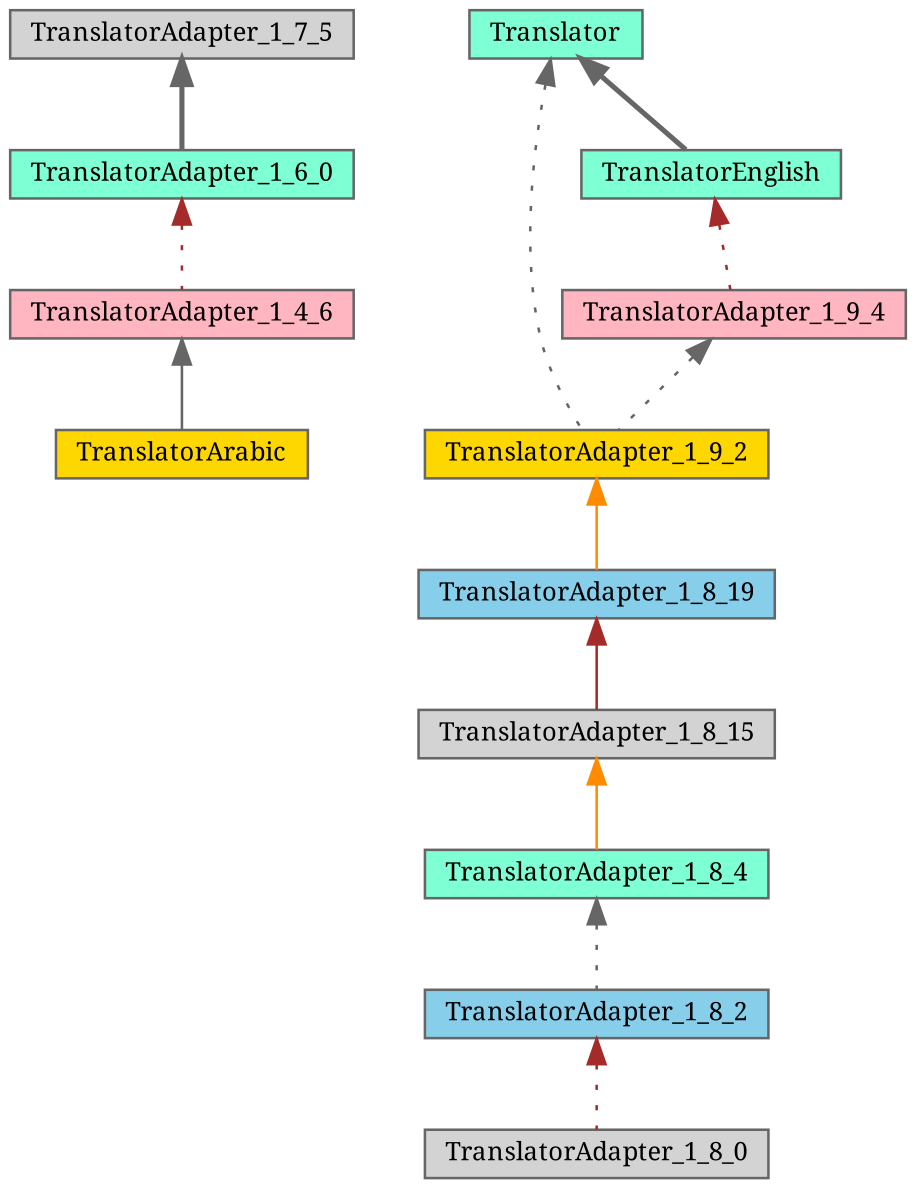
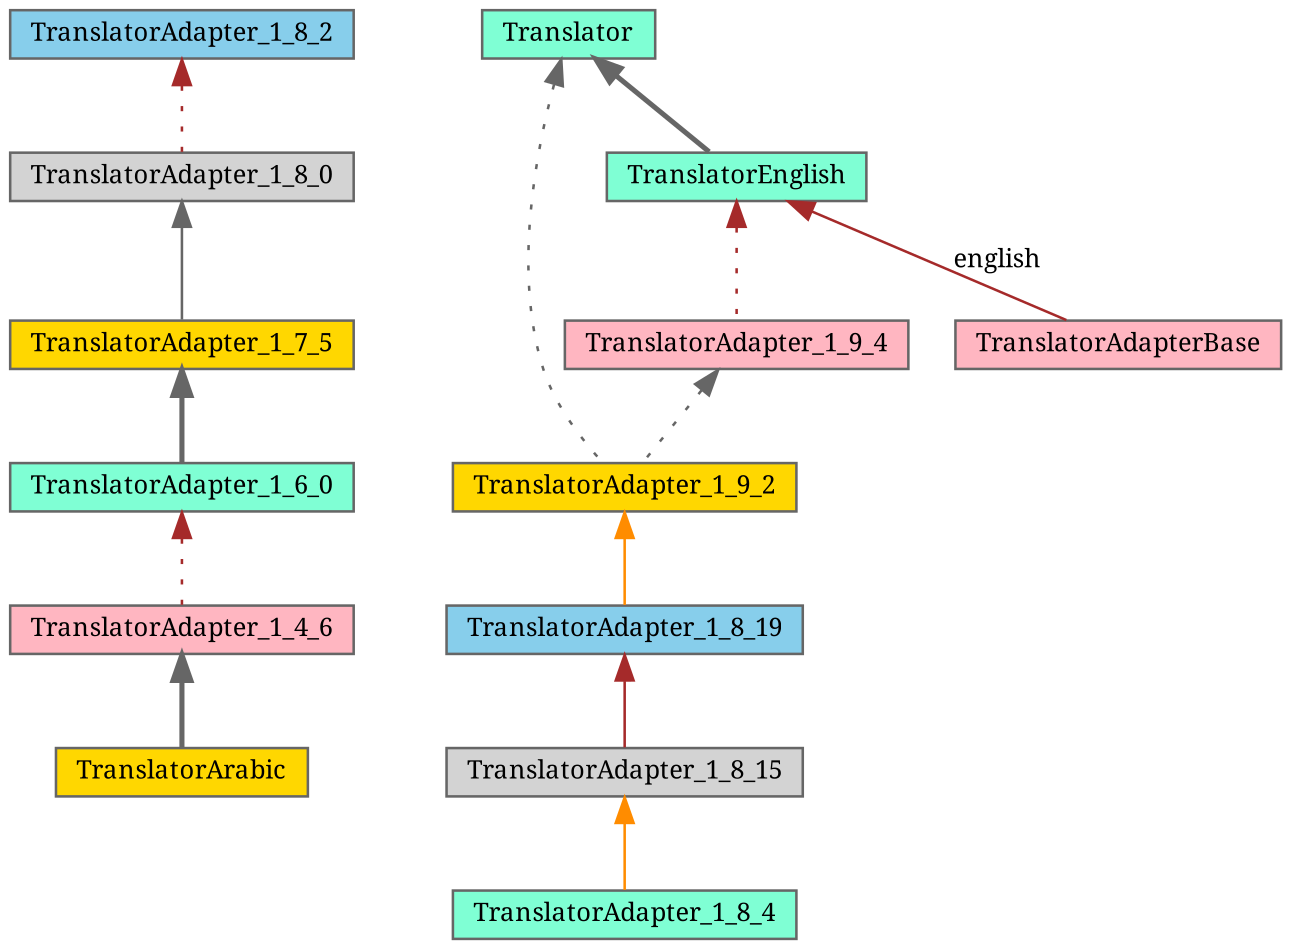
(182, 34) -> (182, 345)
none -> (182, 274)
none -> (1118, 345)
(182, 397) -> (182, 714)
(597, 957) -> none
